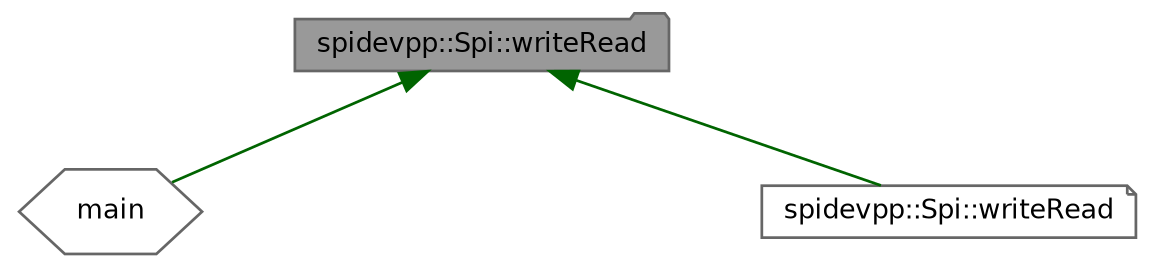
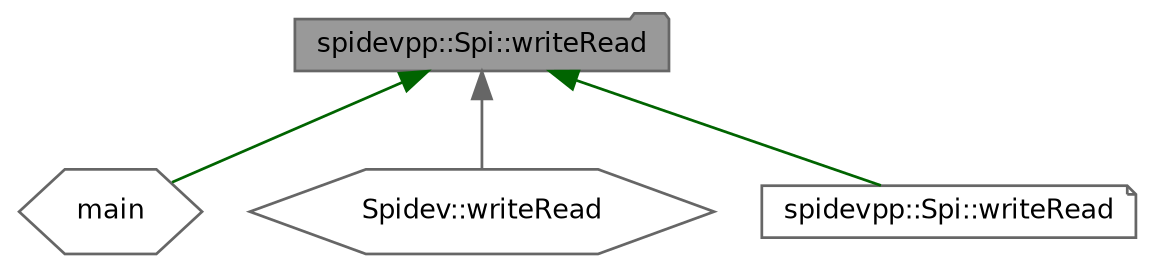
none -> (482, 212)
